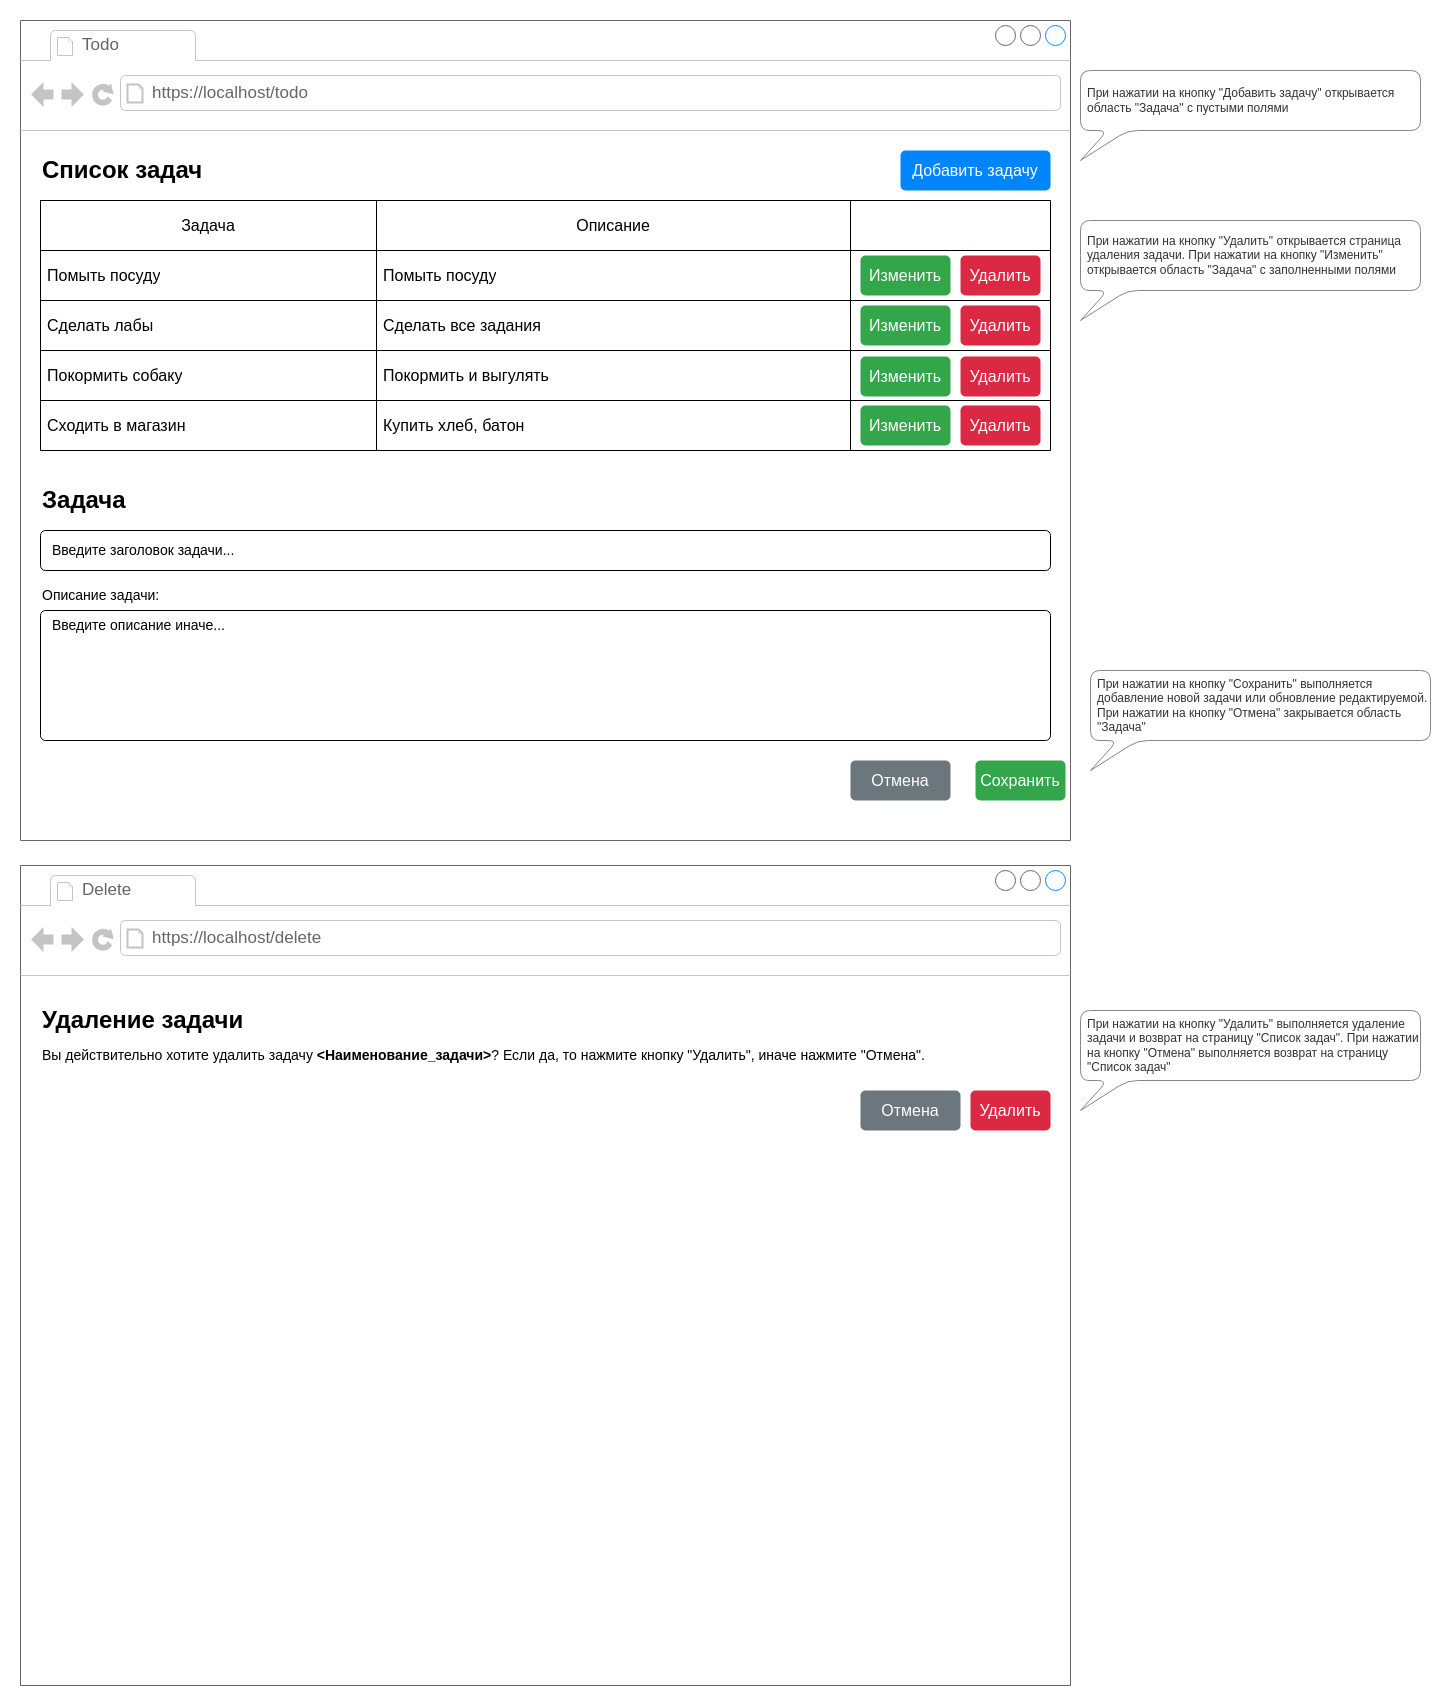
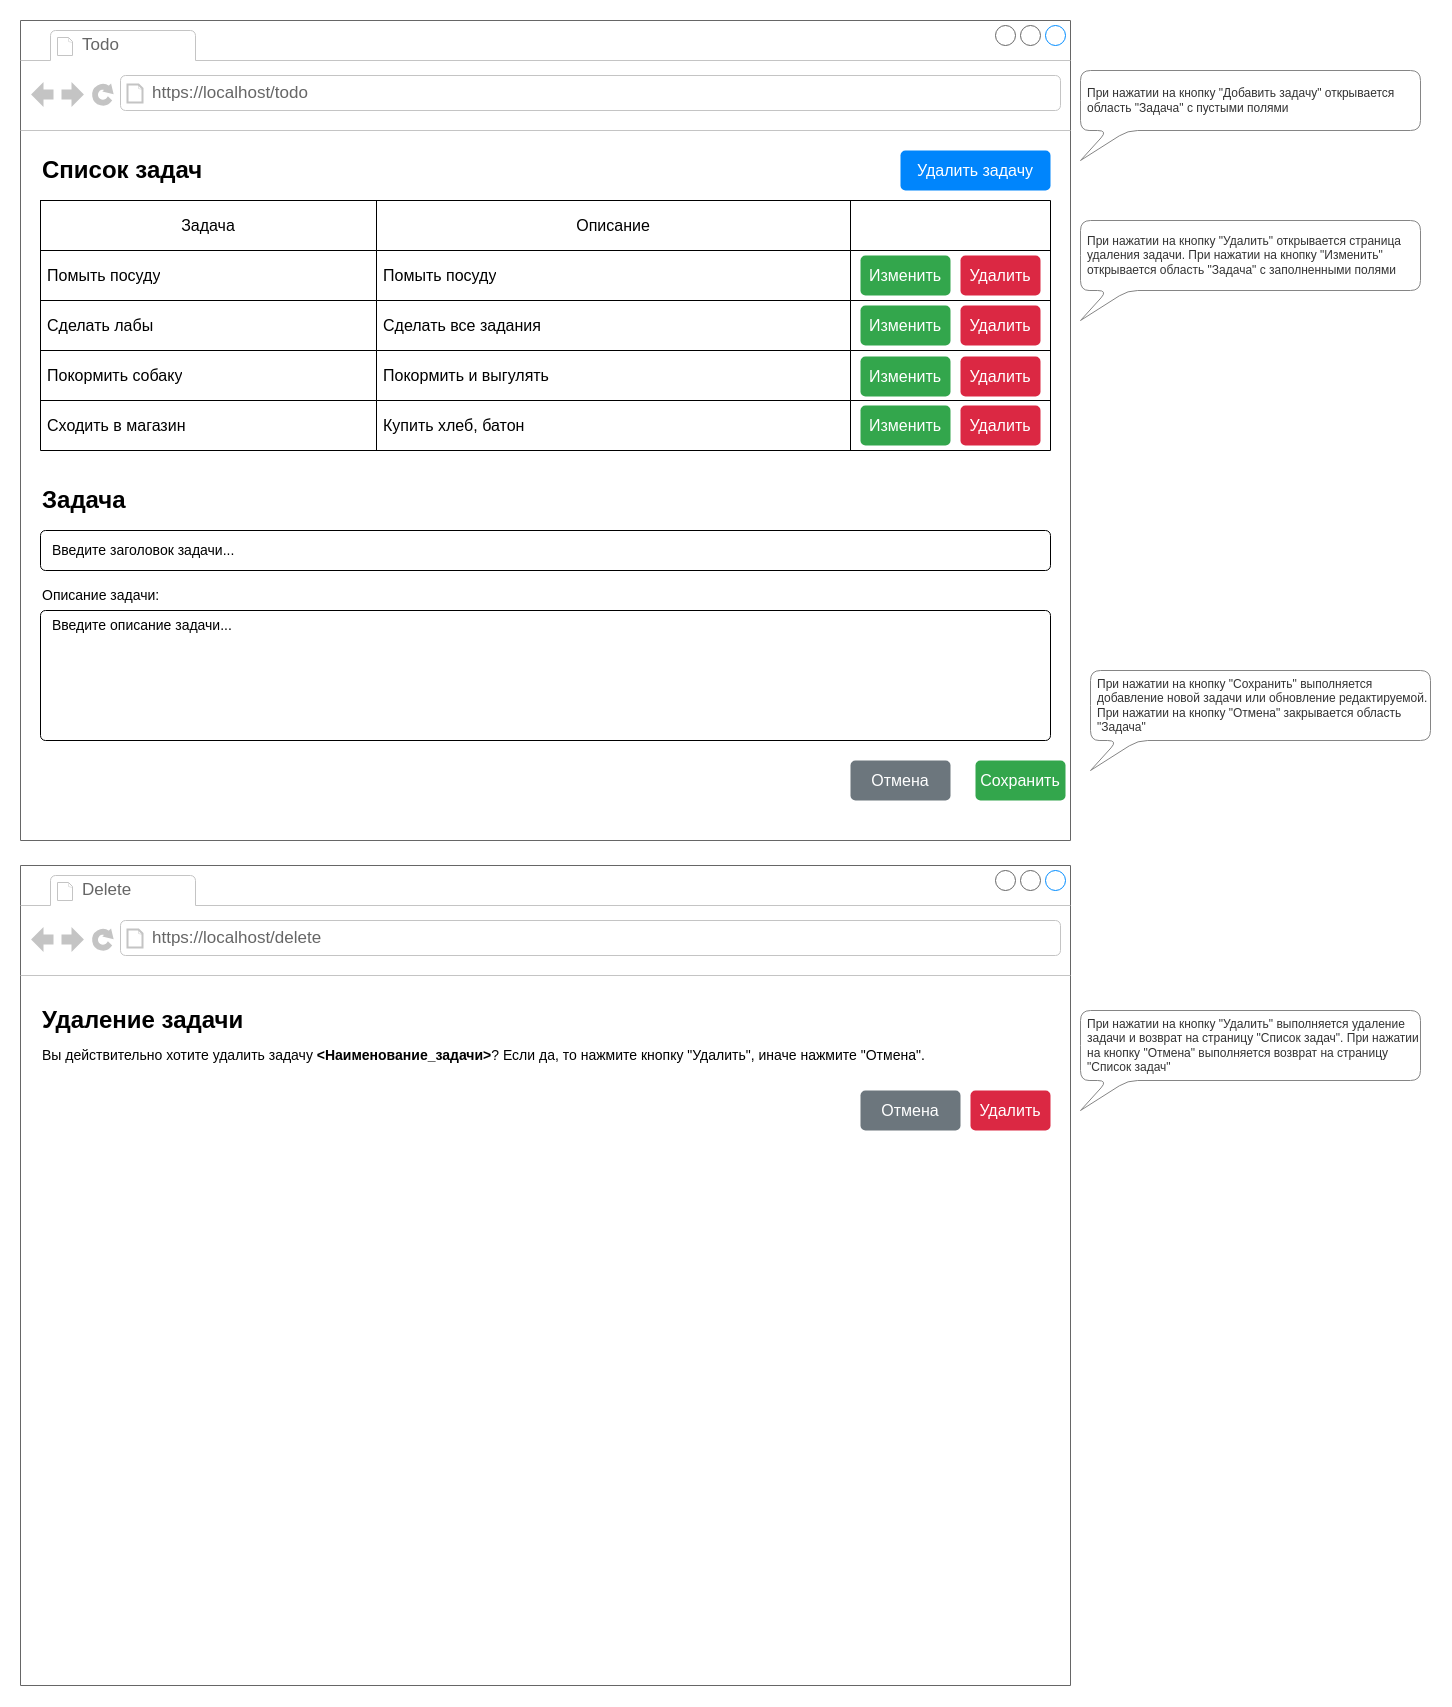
(976, 171) -> (976, 171)
(141, 626) -> (145, 626)
